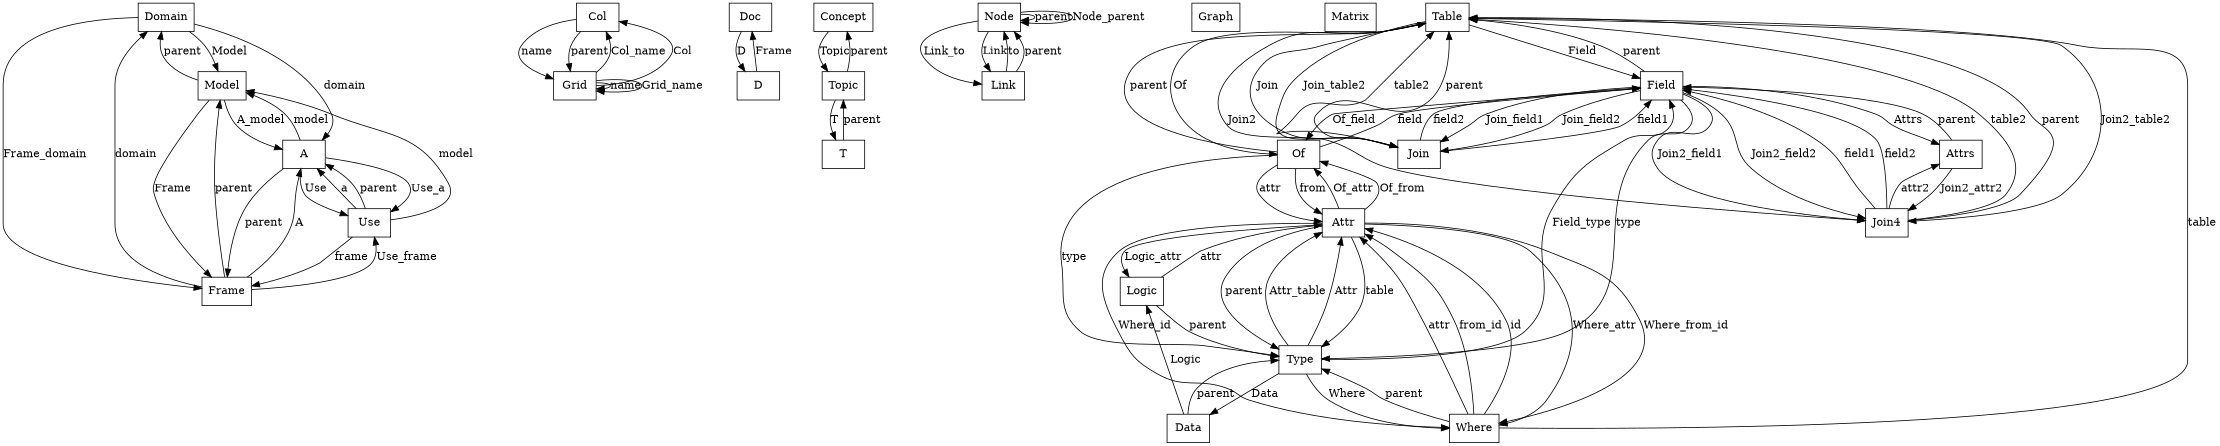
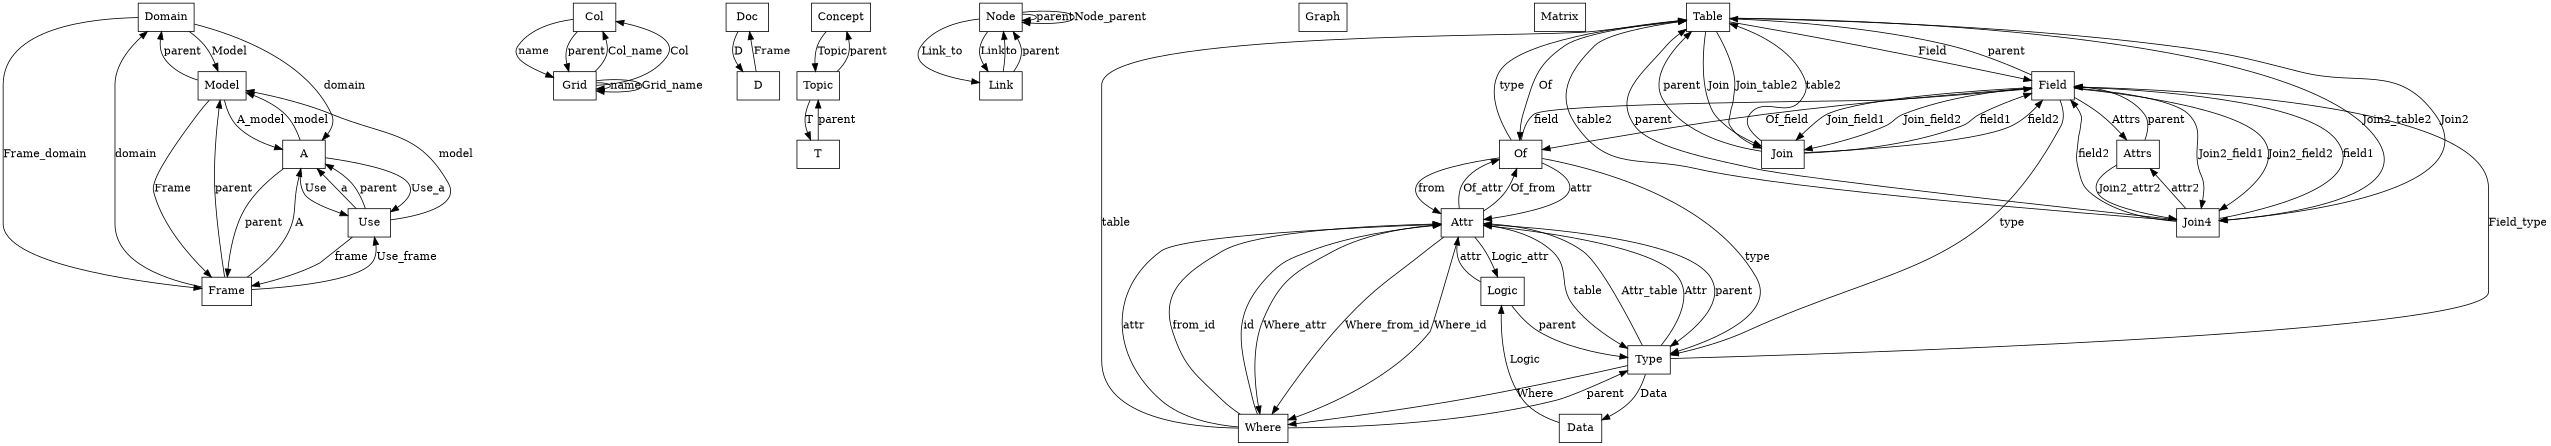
(1149, 86) -> (1512, 86)
(1218, 373) -> none
